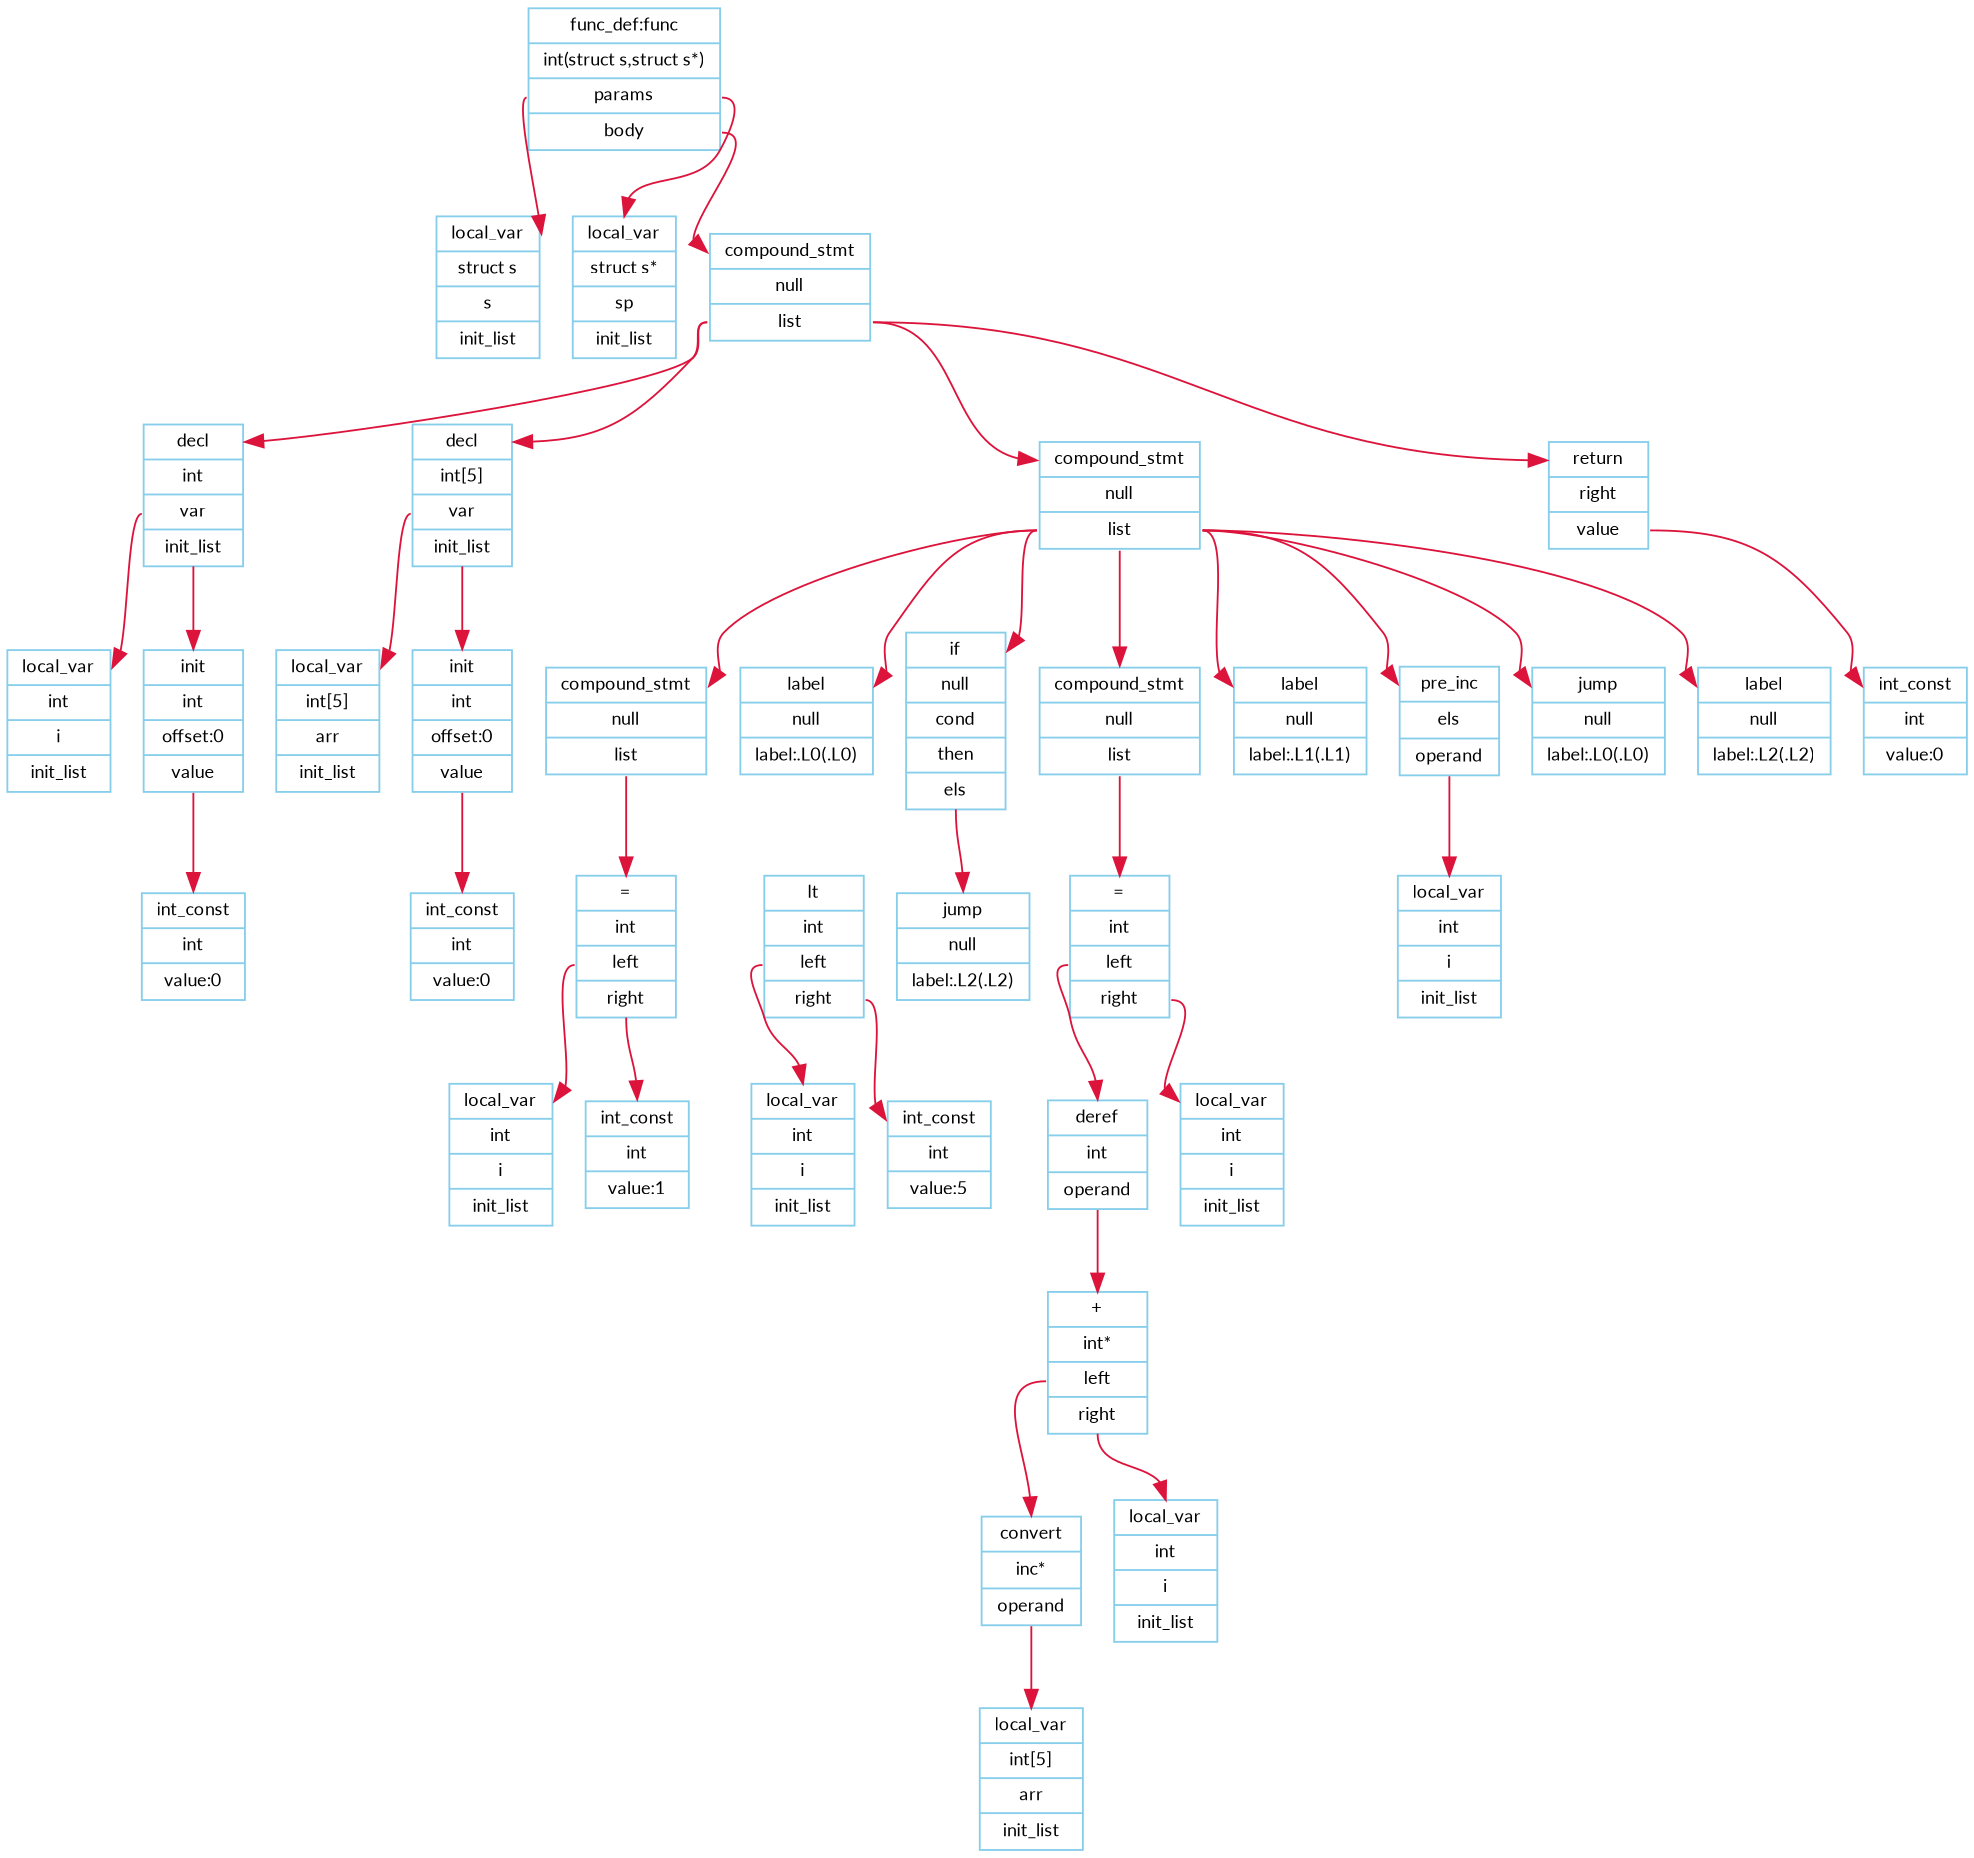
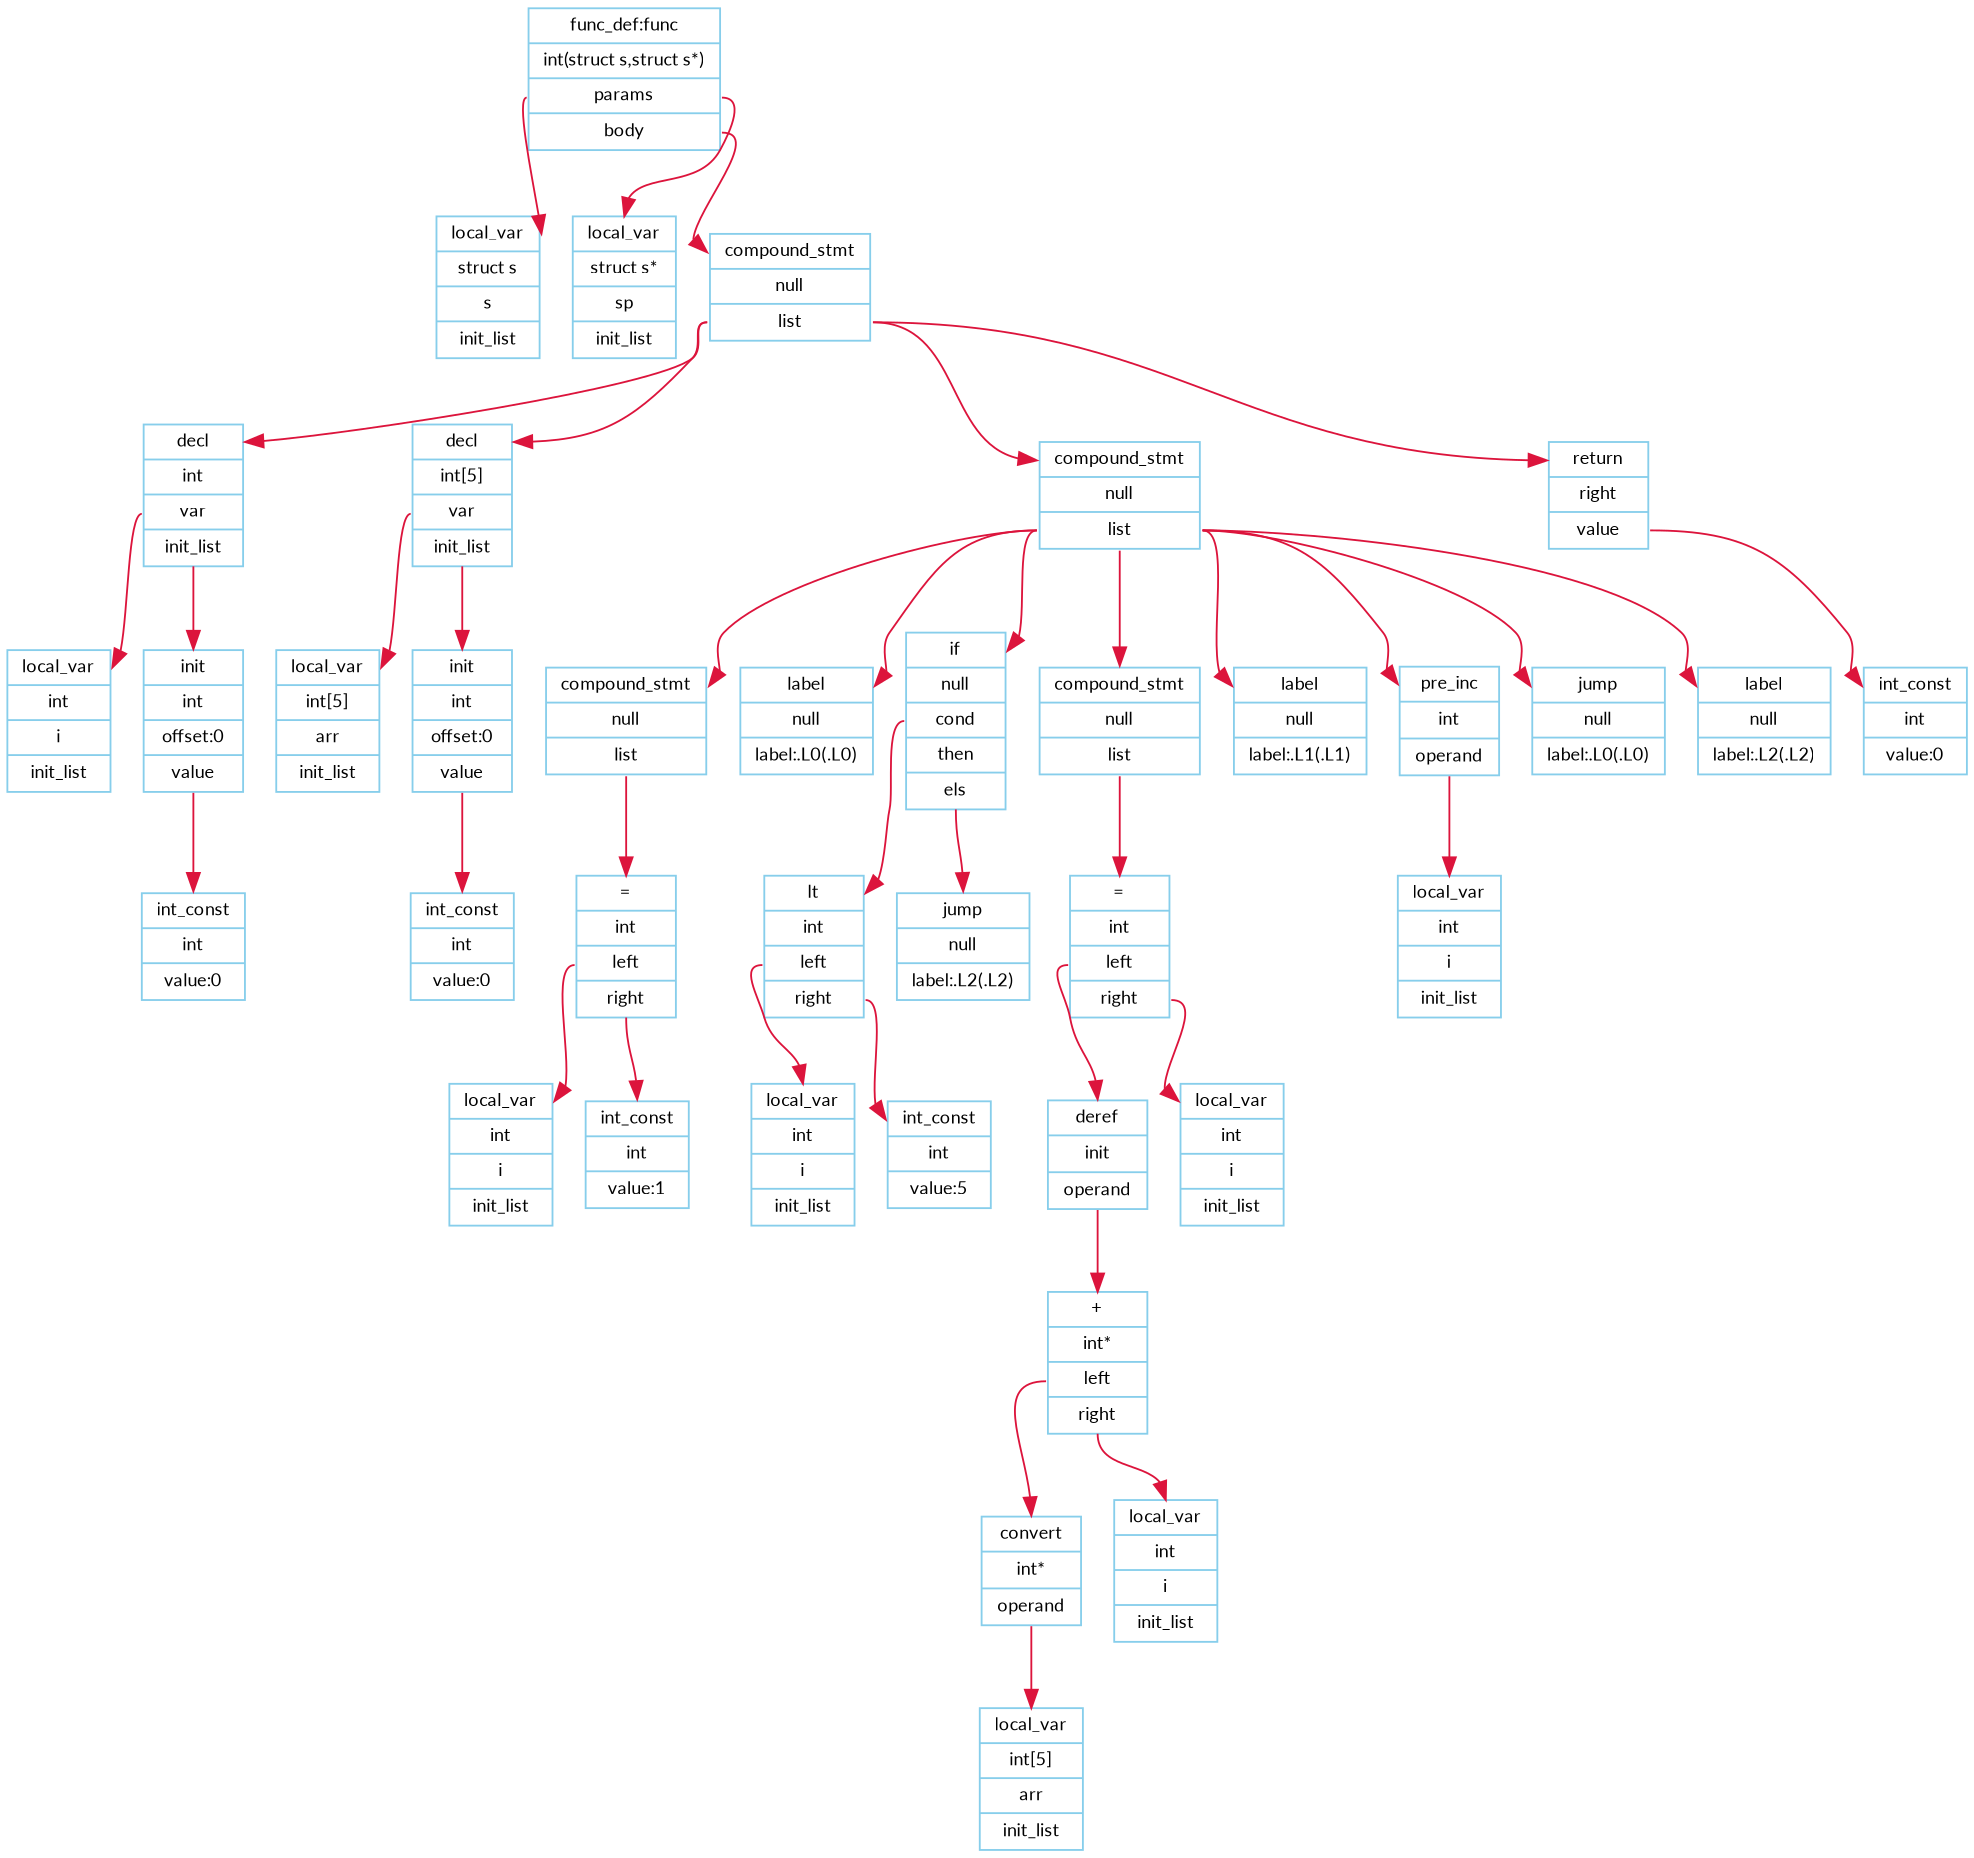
(1449, 719) -> (1449, 719)
none -> (891, 798)
(1098, 1153) -> (1098, 1153)
(1031, 1569) -> (1031, 1569)
